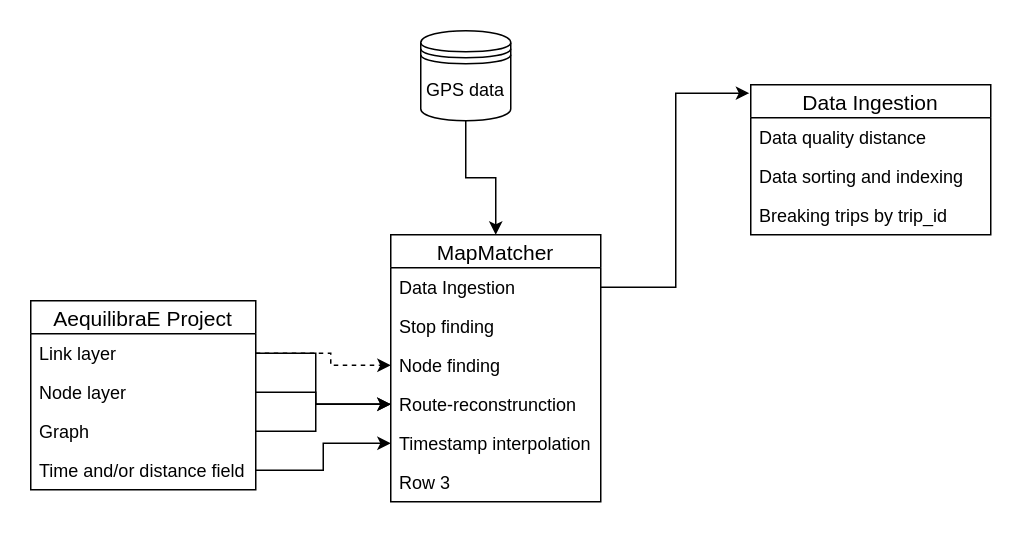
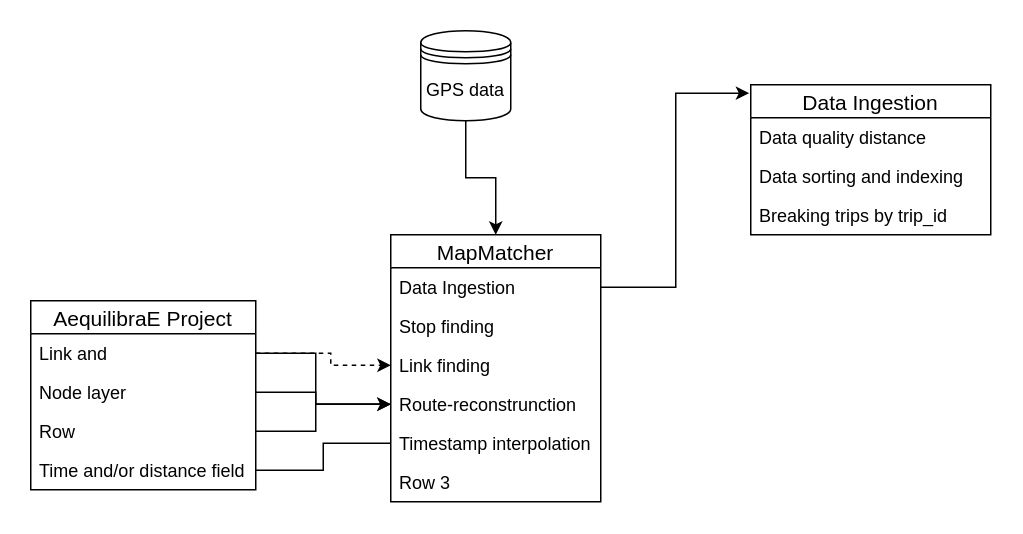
(82, 354) -> (75, 354)
(452, 366) -> (450, 366)
(64, 432) -> (54, 432)
(379, 443) -> (382, 443)
